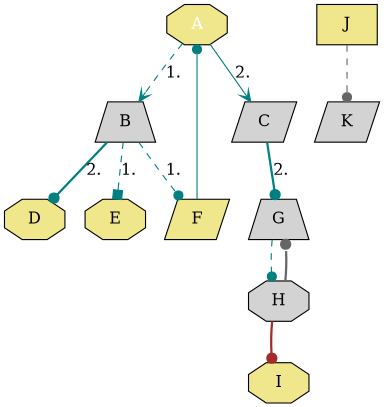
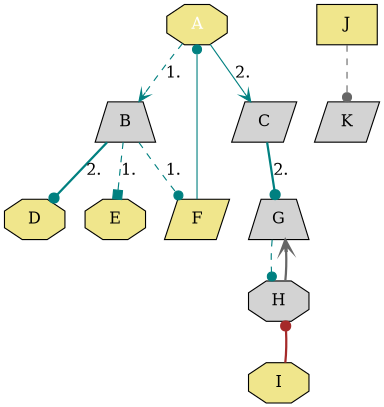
(286, 266) -> (286, 266)
(271, 338) -> (286, 347)
